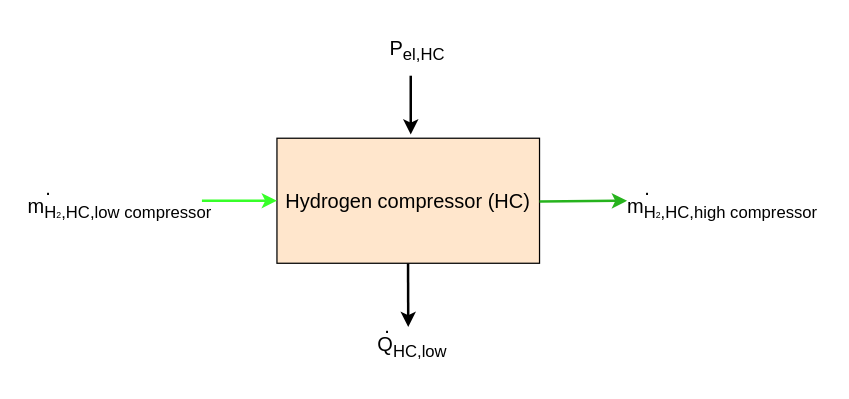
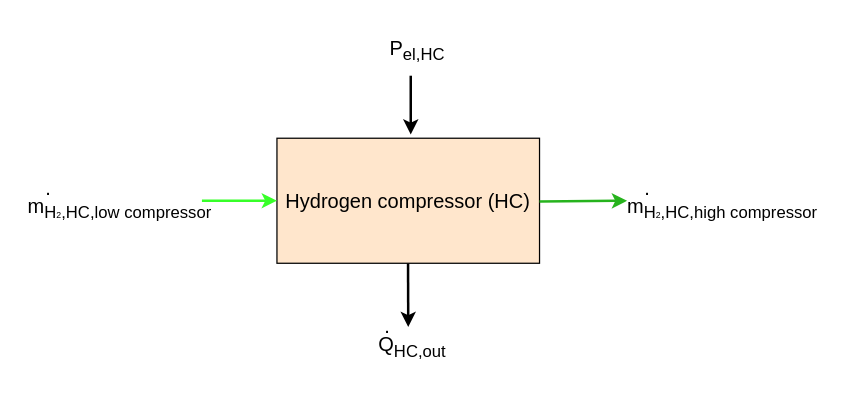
(413, 347) -> (413, 347)
